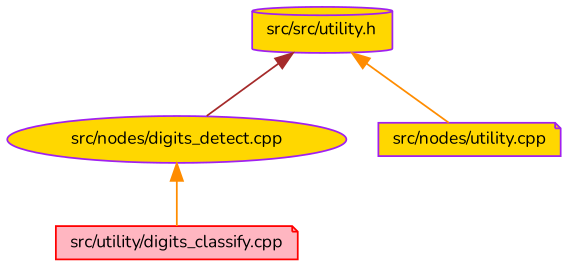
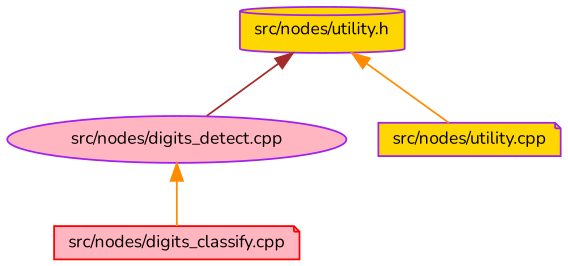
(322, 30) -> (322, 30)
(177, 139) -> (177, 139)
(177, 243) -> (177, 243)
